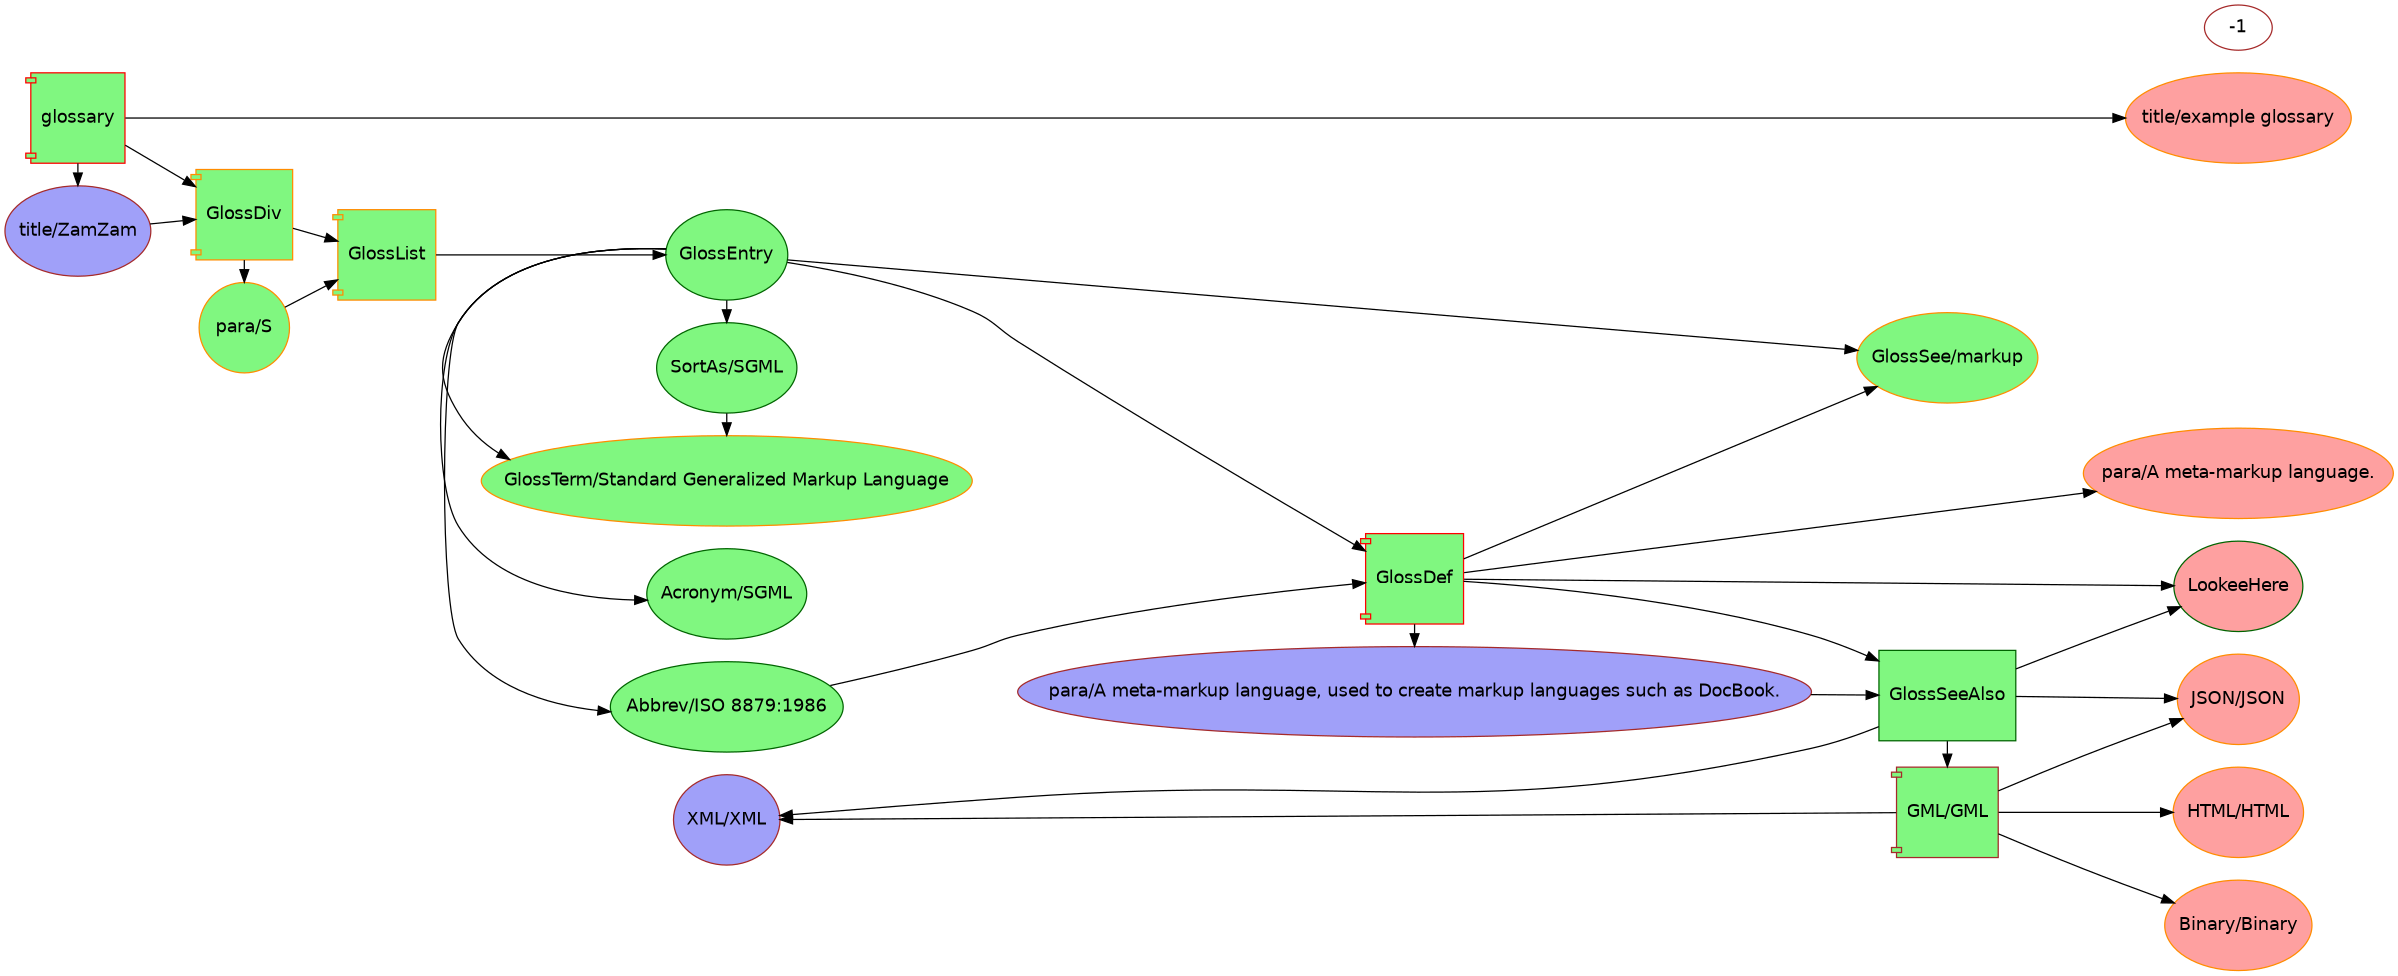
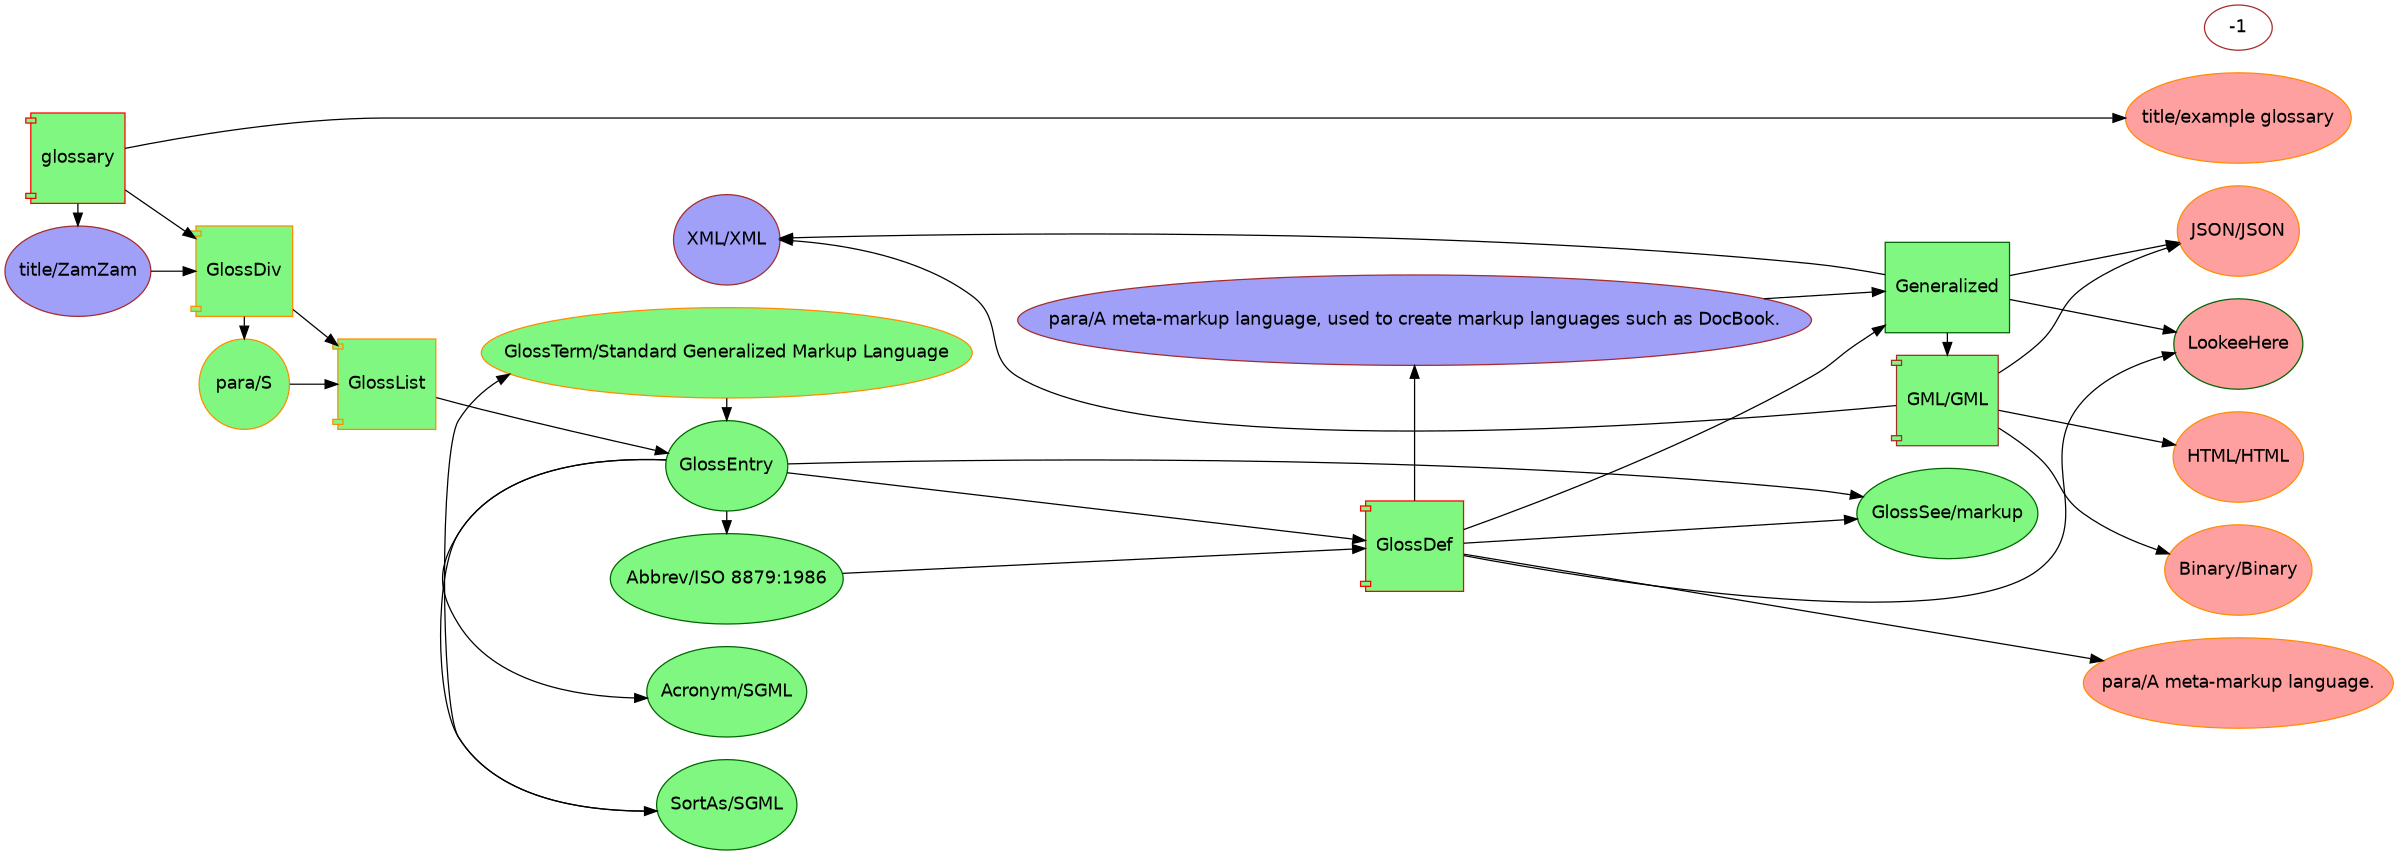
(484, 295) -> (727, 403)
(1947, 358) -> (1947, 514)
(1947, 696) -> (1947, 288)
